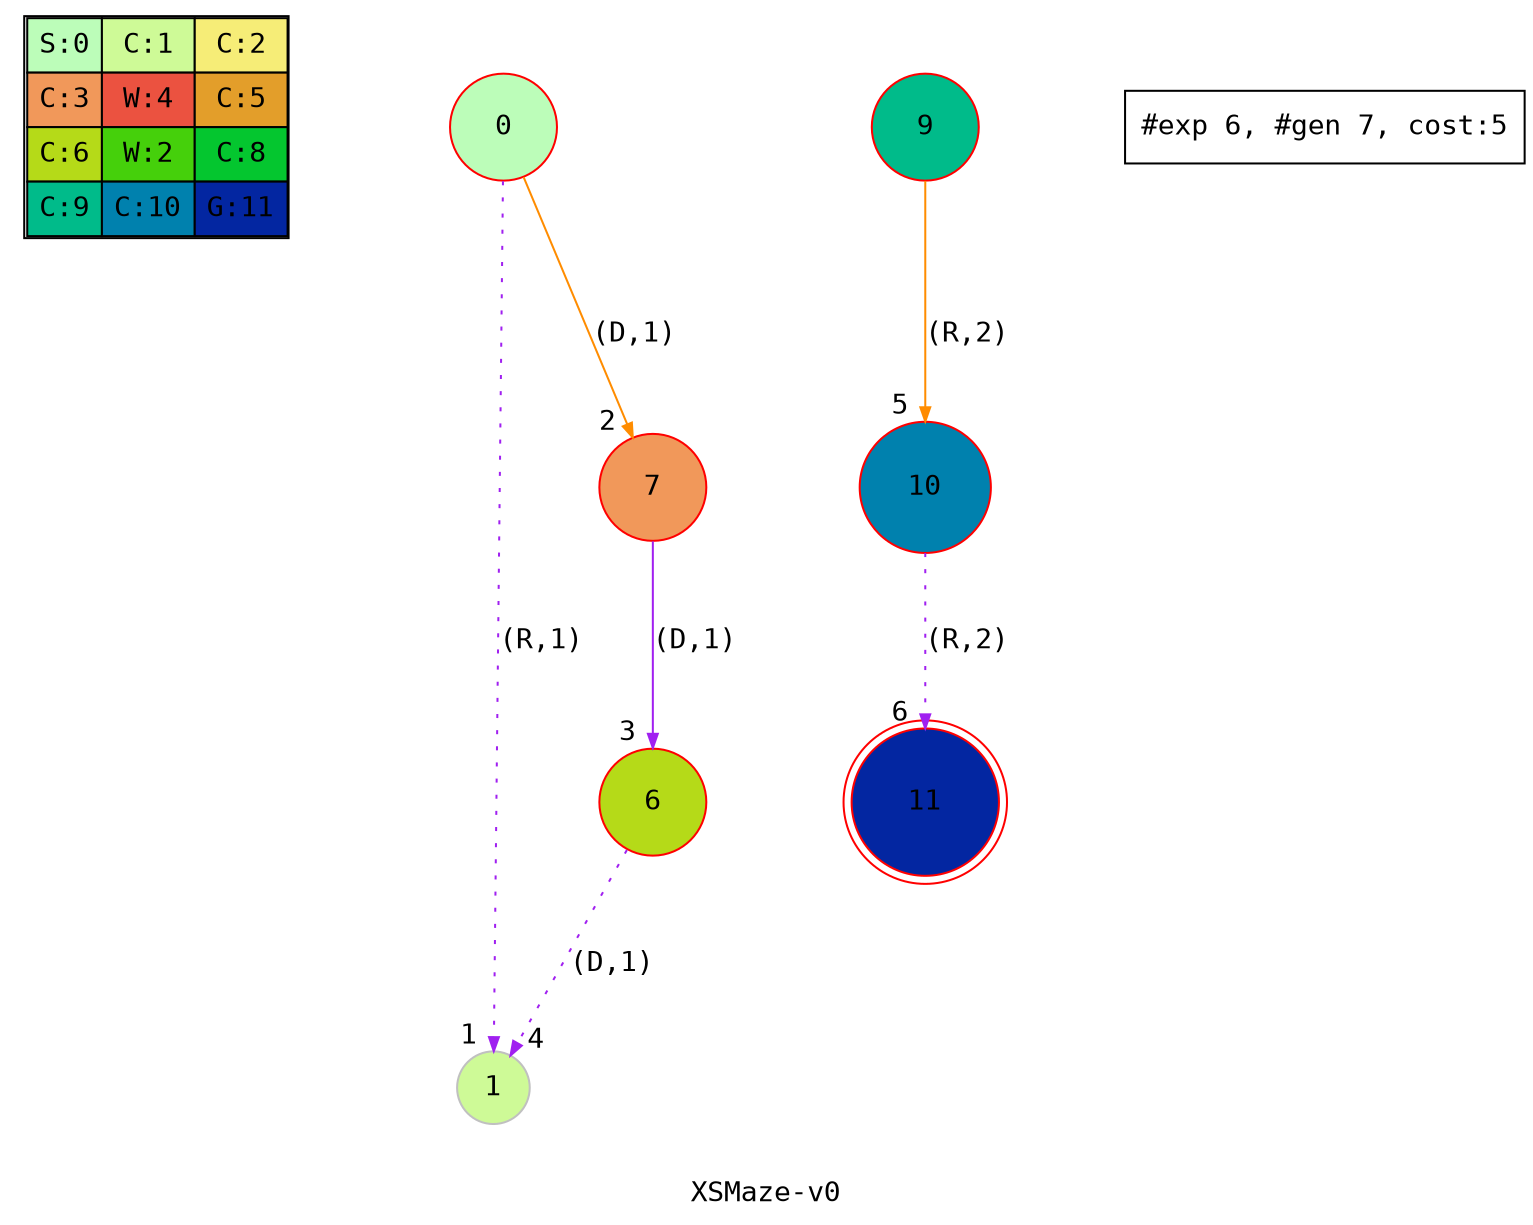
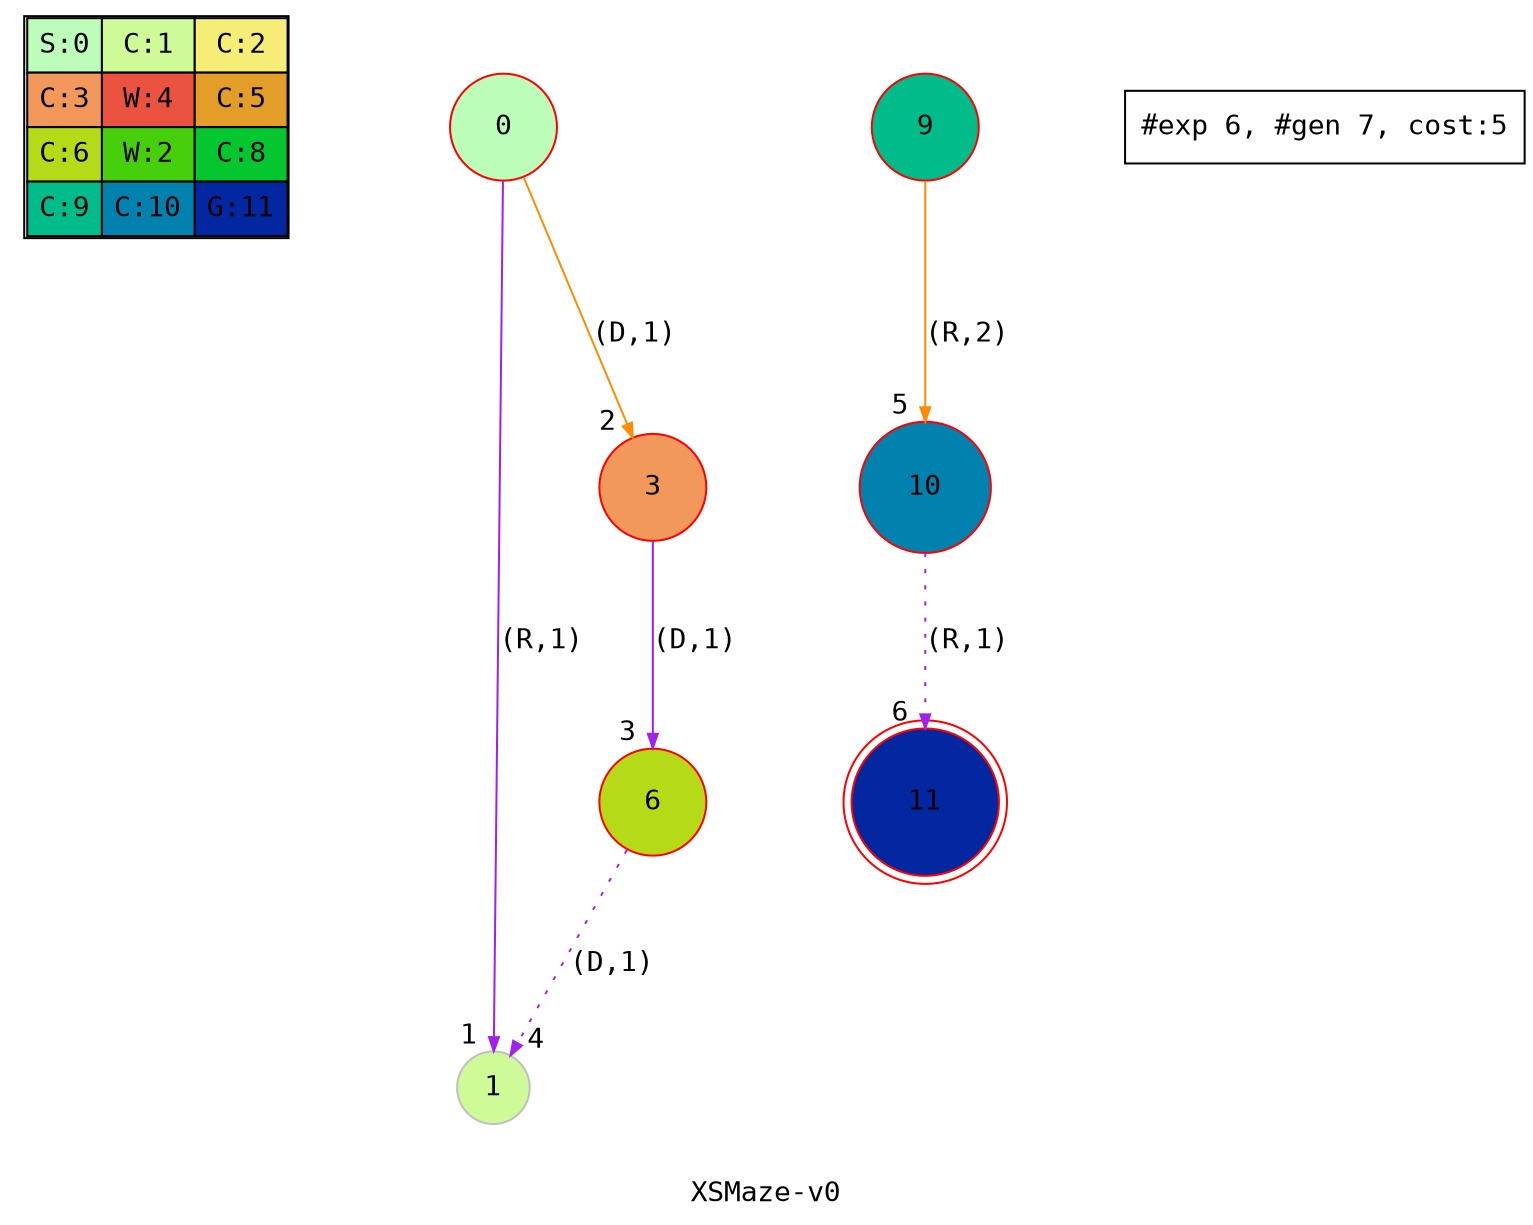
(653, 487) -> (653, 487)
(498, 609) -> (498, 609)
(968, 641) -> (968, 641)
